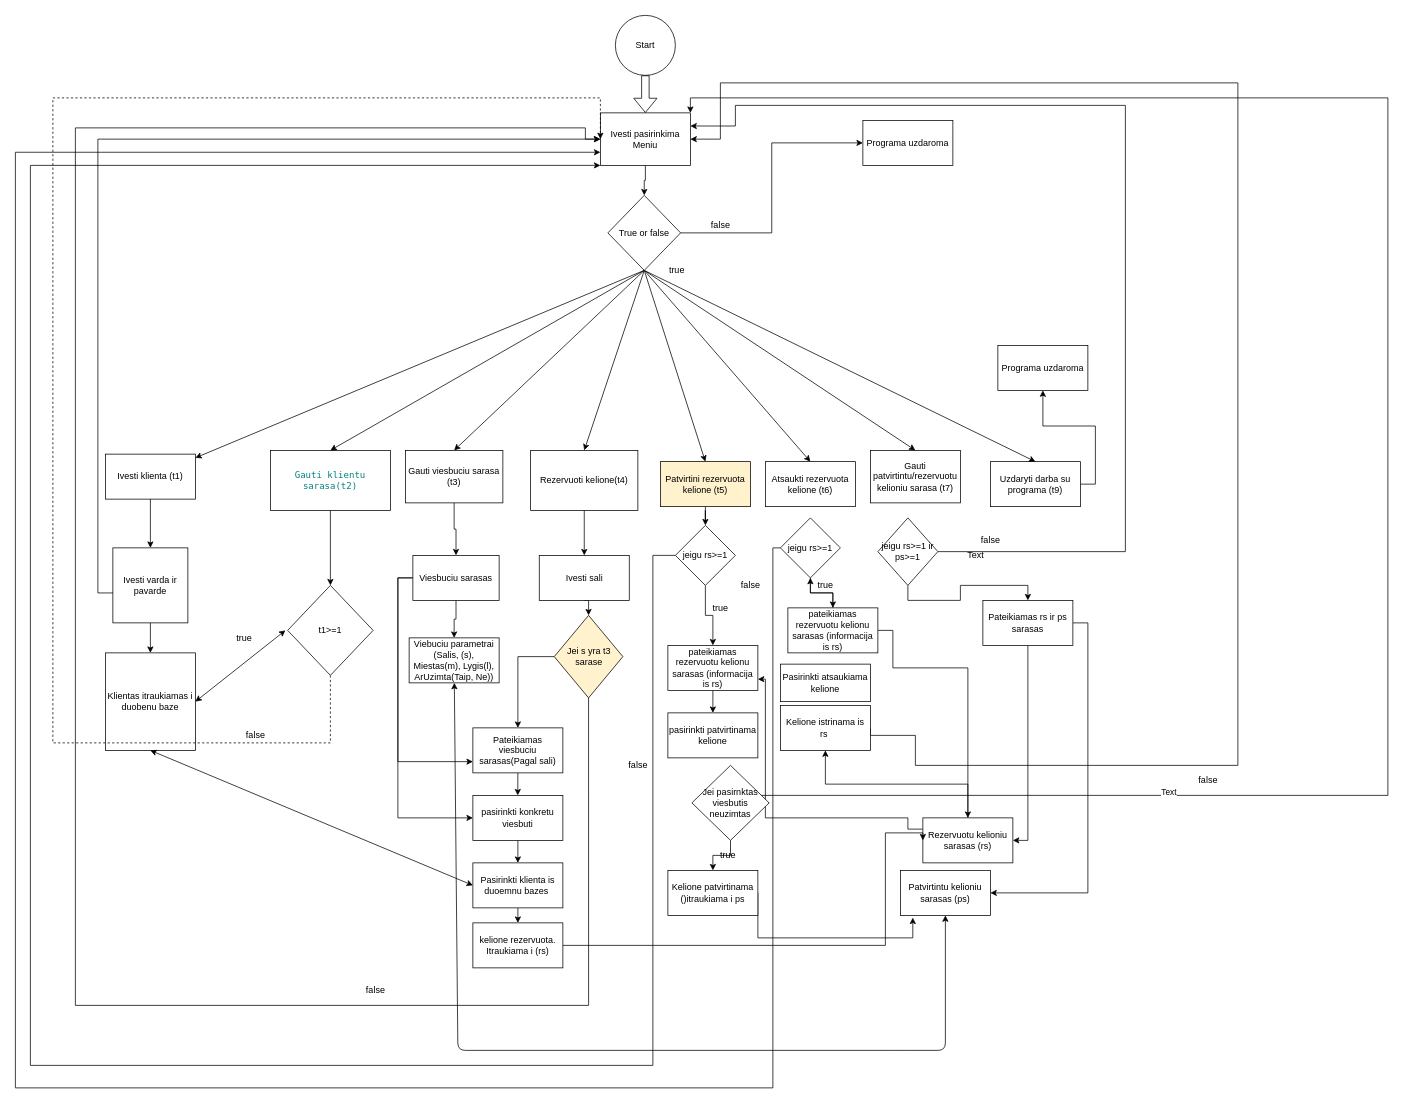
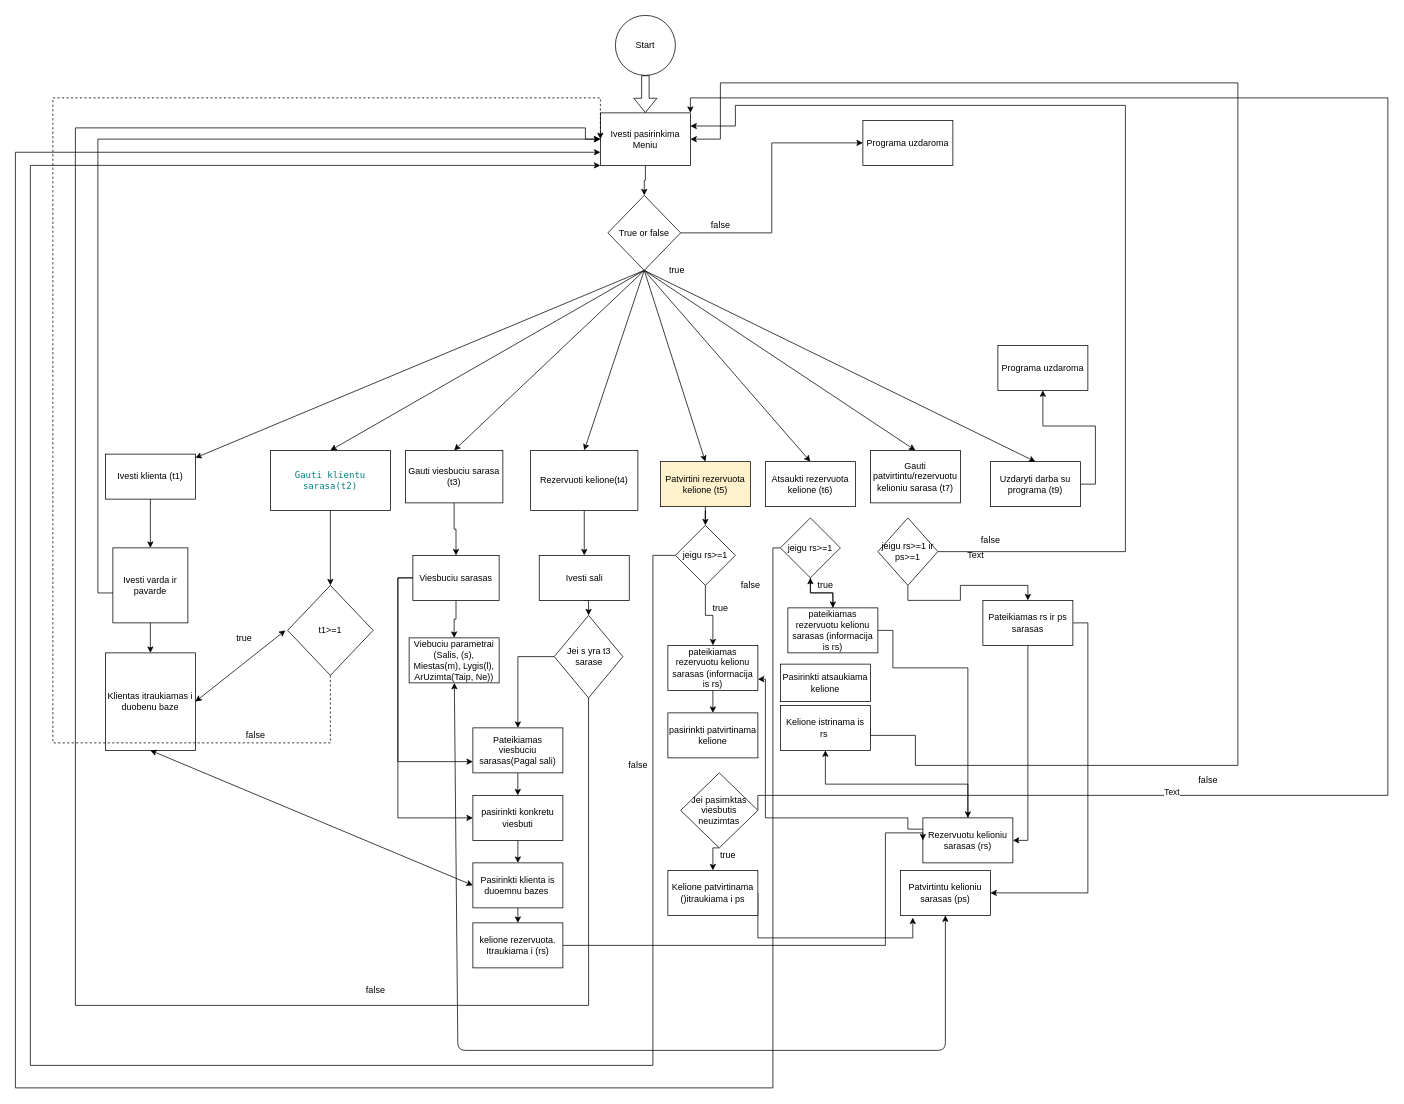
(589, 657) -> (589, 657)
(731, 803) -> (719, 810)
